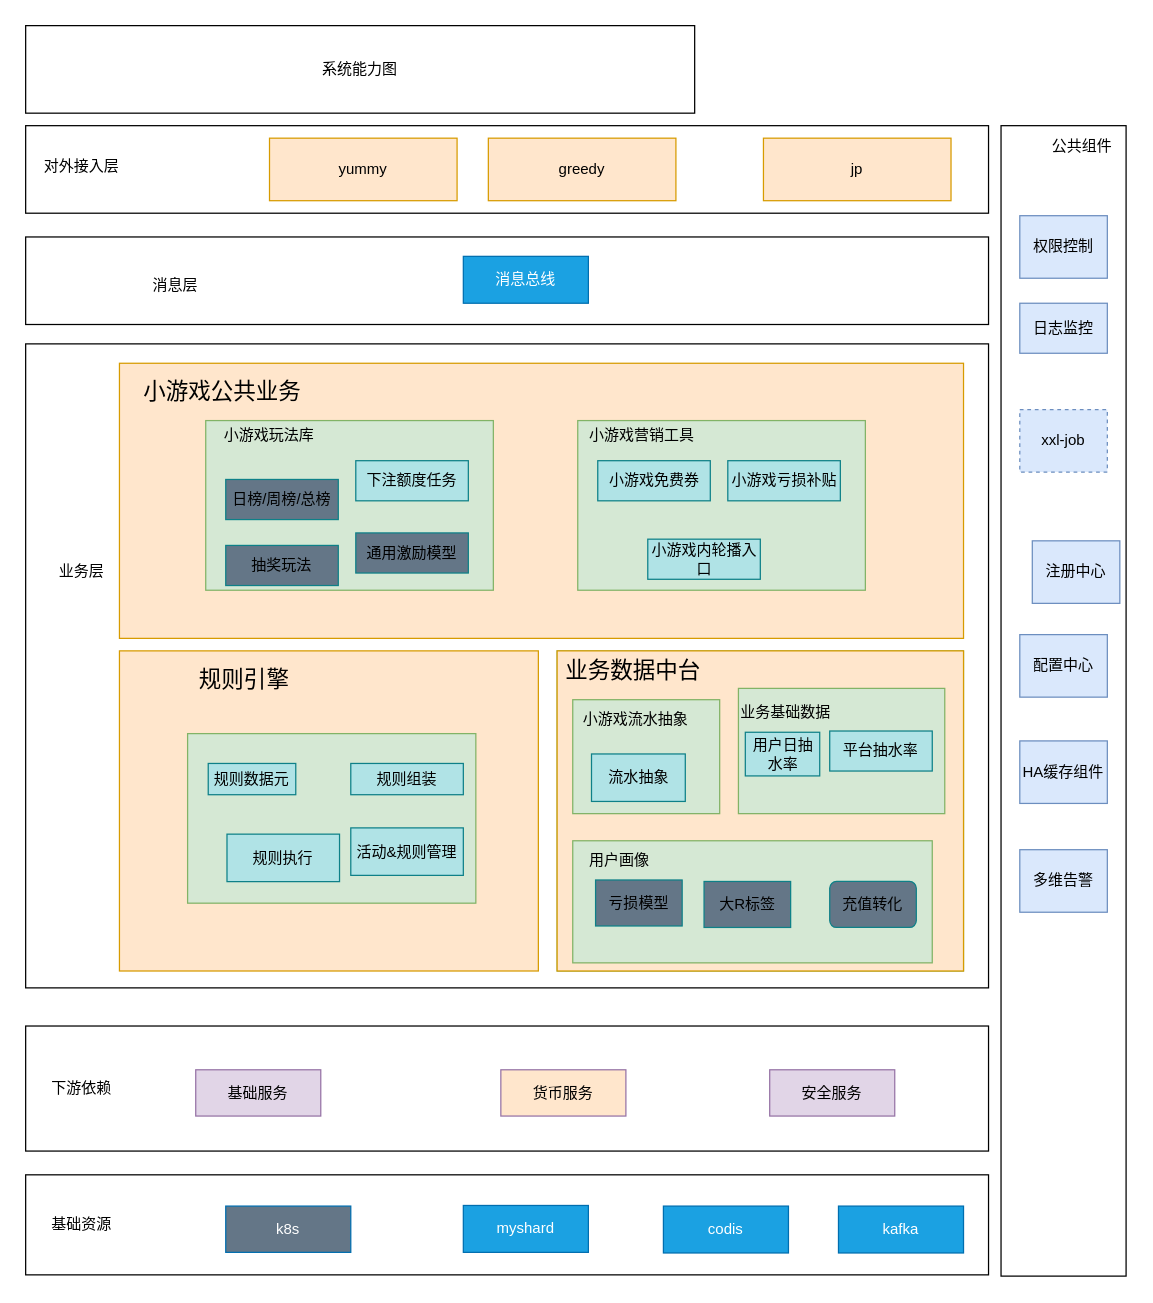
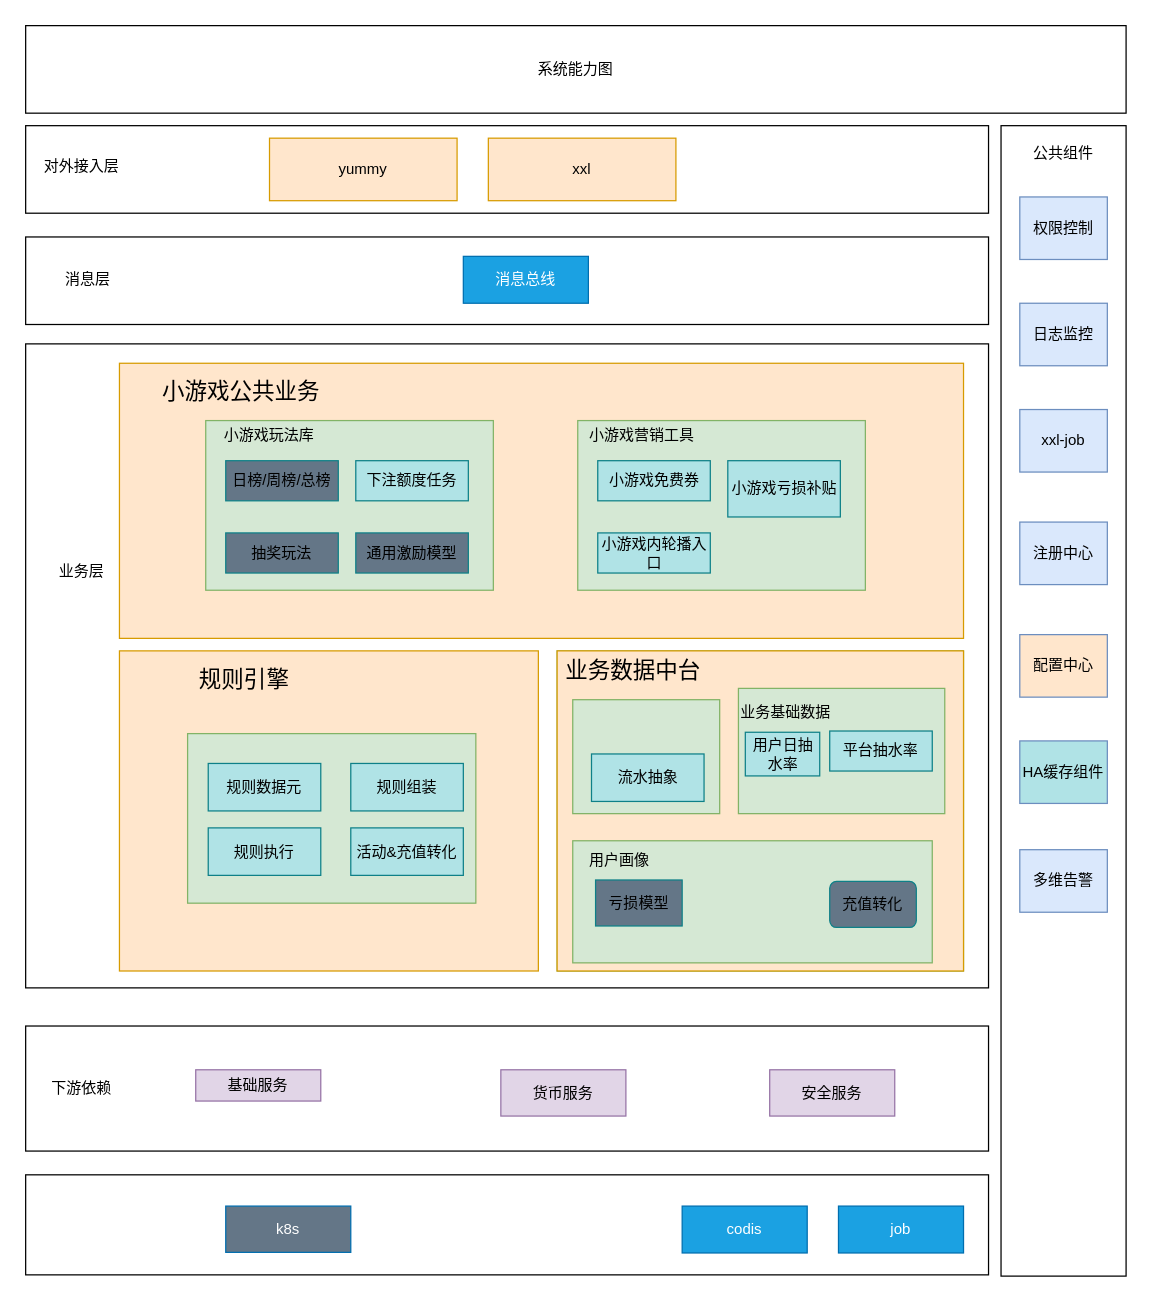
(360, 69) -> (576, 69)
(1082, 147) -> (1063, 153)
(582, 169) -> (582, 169)
(857, 169) -> none
(1063, 247) -> (1063, 228)
(176, 286) -> (88, 280)
(1063, 328) -> (1063, 334)
(223, 392) -> (241, 392)
(1063, 441) -> (1063, 441)
(784, 481) -> (784, 489)
(282, 499) -> (282, 481)
(704, 559) -> (654, 553)
(282, 565) -> (282, 553)
(1076, 572) -> (1063, 553)
(1063, 666) -> (1063, 666)
(635, 720) -> none
(1063, 772) -> (1063, 772)
(638, 777) -> (648, 777)
(252, 779) -> (264, 787)
(407, 779) -> (407, 787)
(407, 852) -> (407, 852)
(283, 858) -> (264, 851)
(747, 904) -> none
(258, 1093) -> (258, 1085)
(563, 1093) -> (563, 1093)
(82, 1224) -> none
(526, 1228) -> none
(726, 1229) -> (744, 1229)
(901, 1229) -> (901, 1229)
